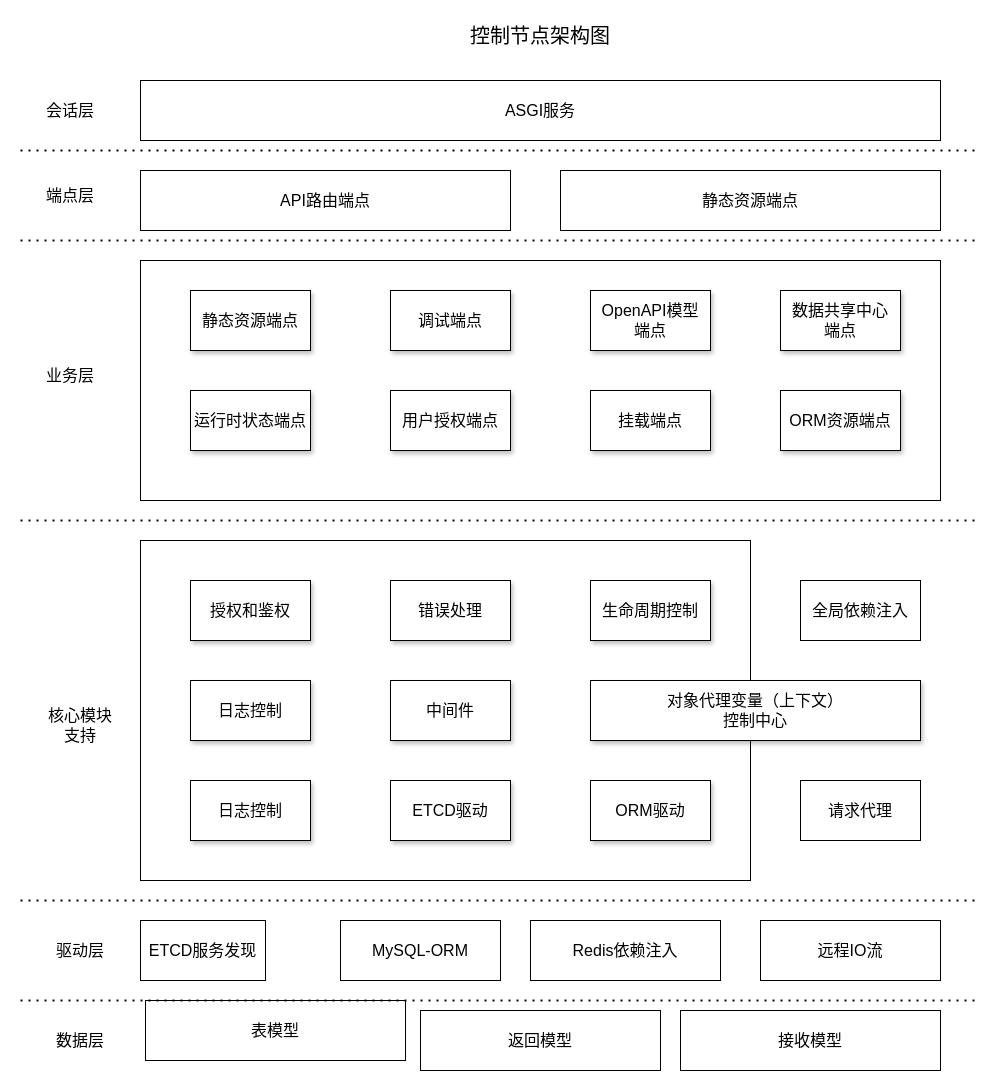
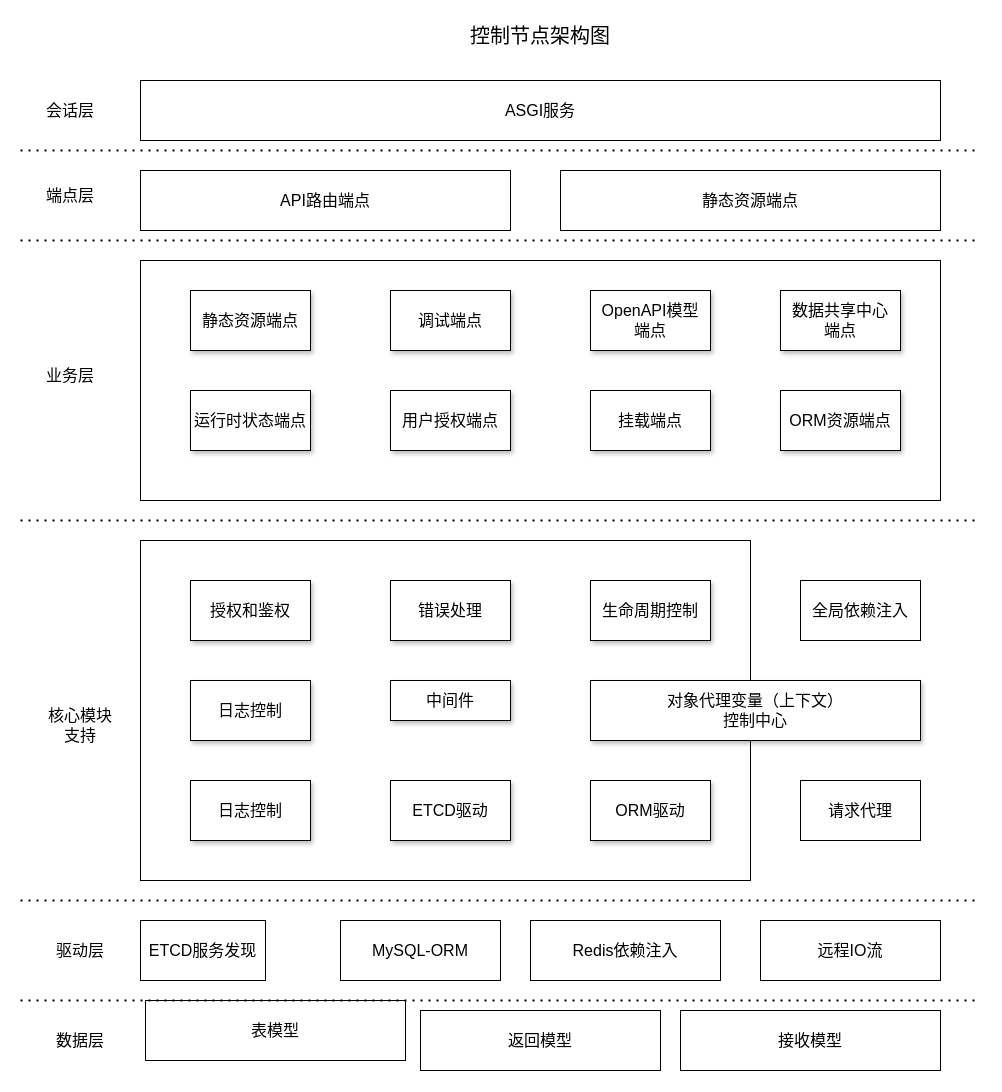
(451, 711) -> (451, 701)
